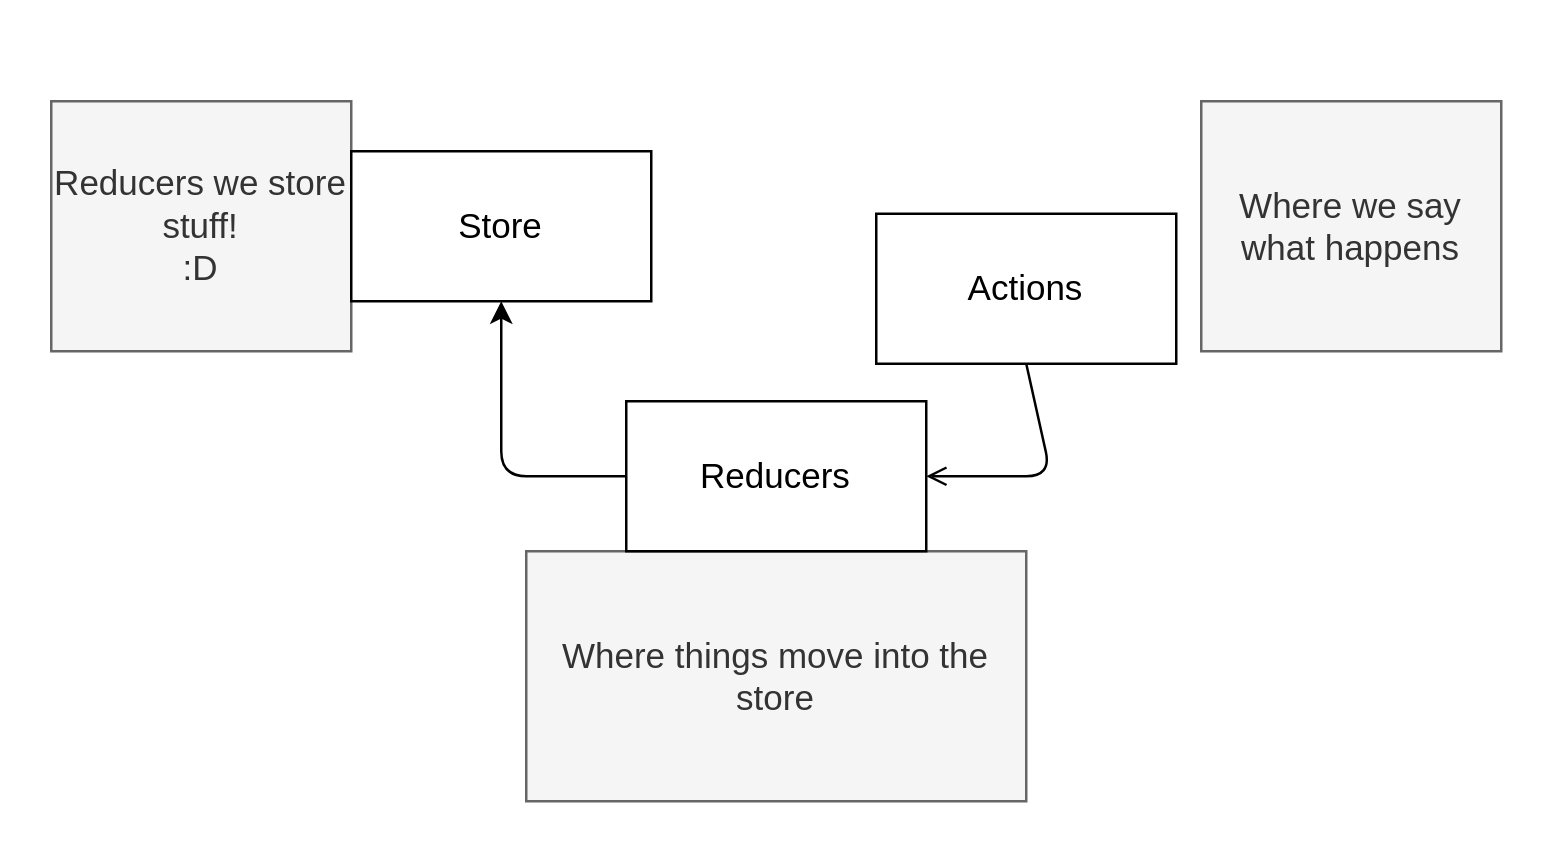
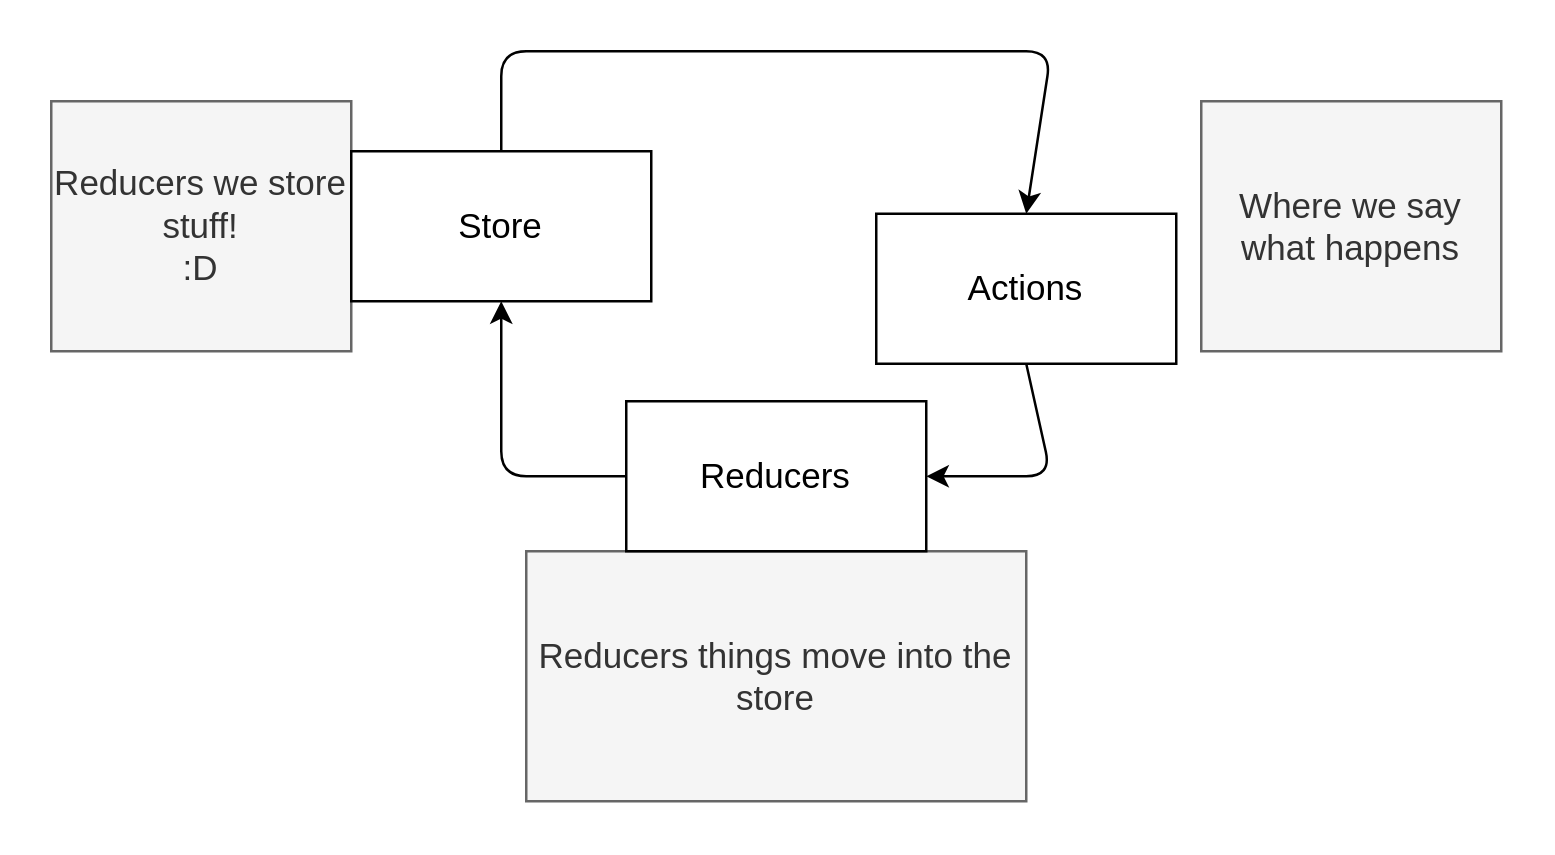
none -> (800, 51)
(940, 476) -> (944, 476)
(776, 676) -> (776, 676)
